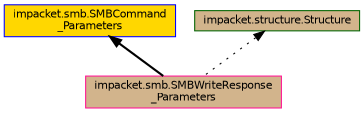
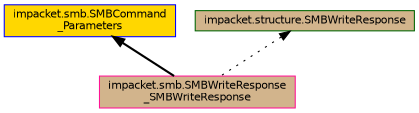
(277, 21) -> (305, 21)
(184, 92) -> (197, 92)
